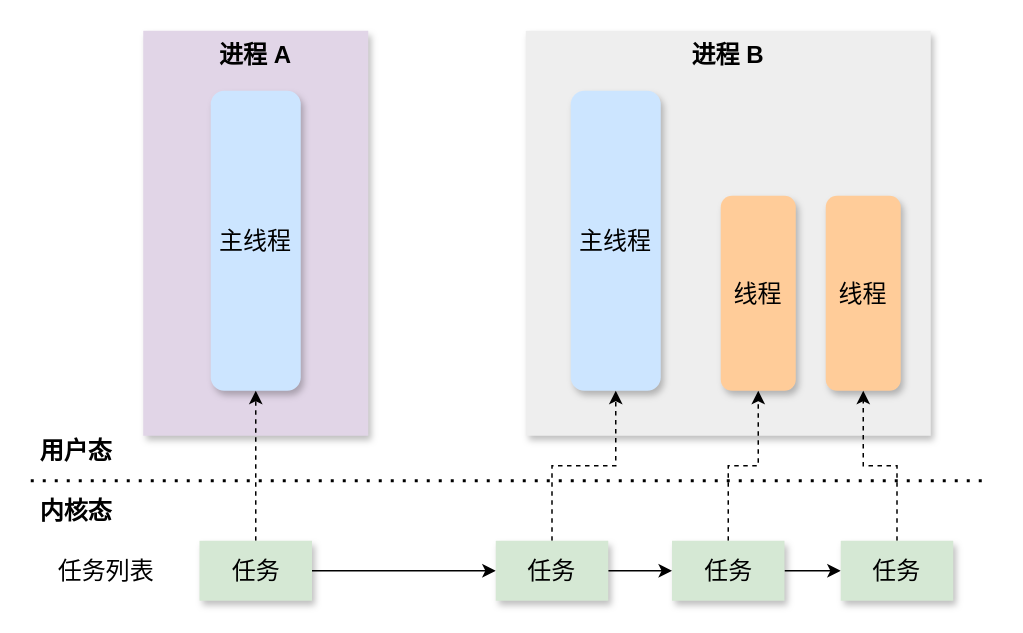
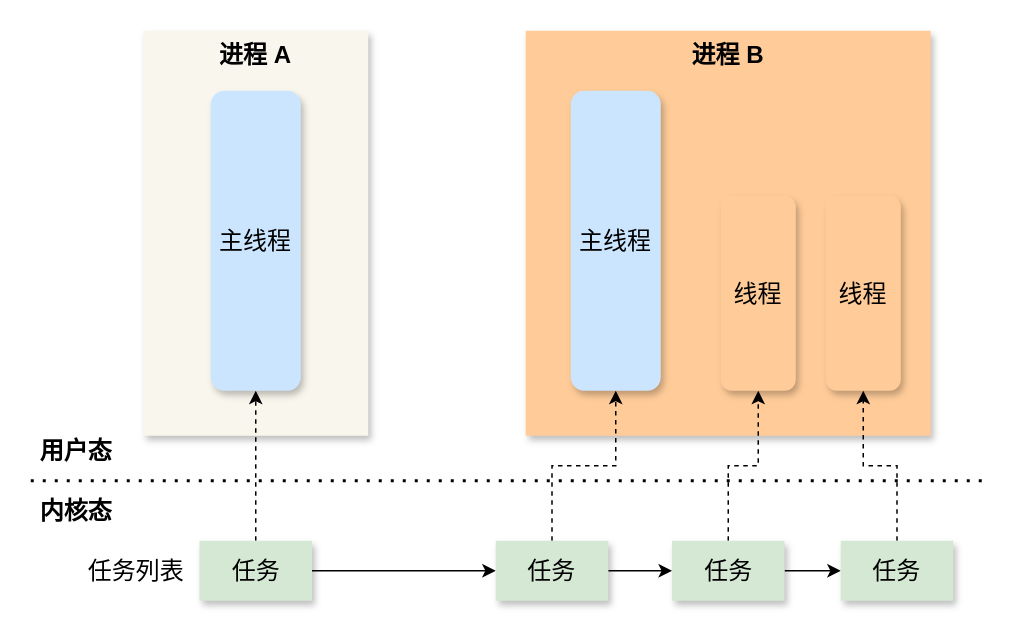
(256, 56) -> (256, 56)
(728, 56) -> (728, 56)
(106, 571) -> (136, 571)
